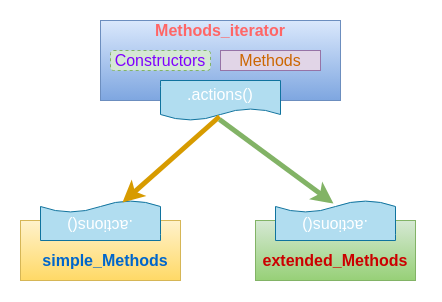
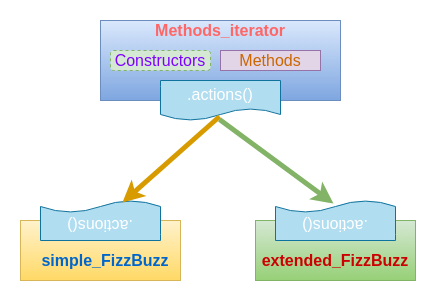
(106, 261) -> (106, 261)
(336, 261) -> (336, 261)
